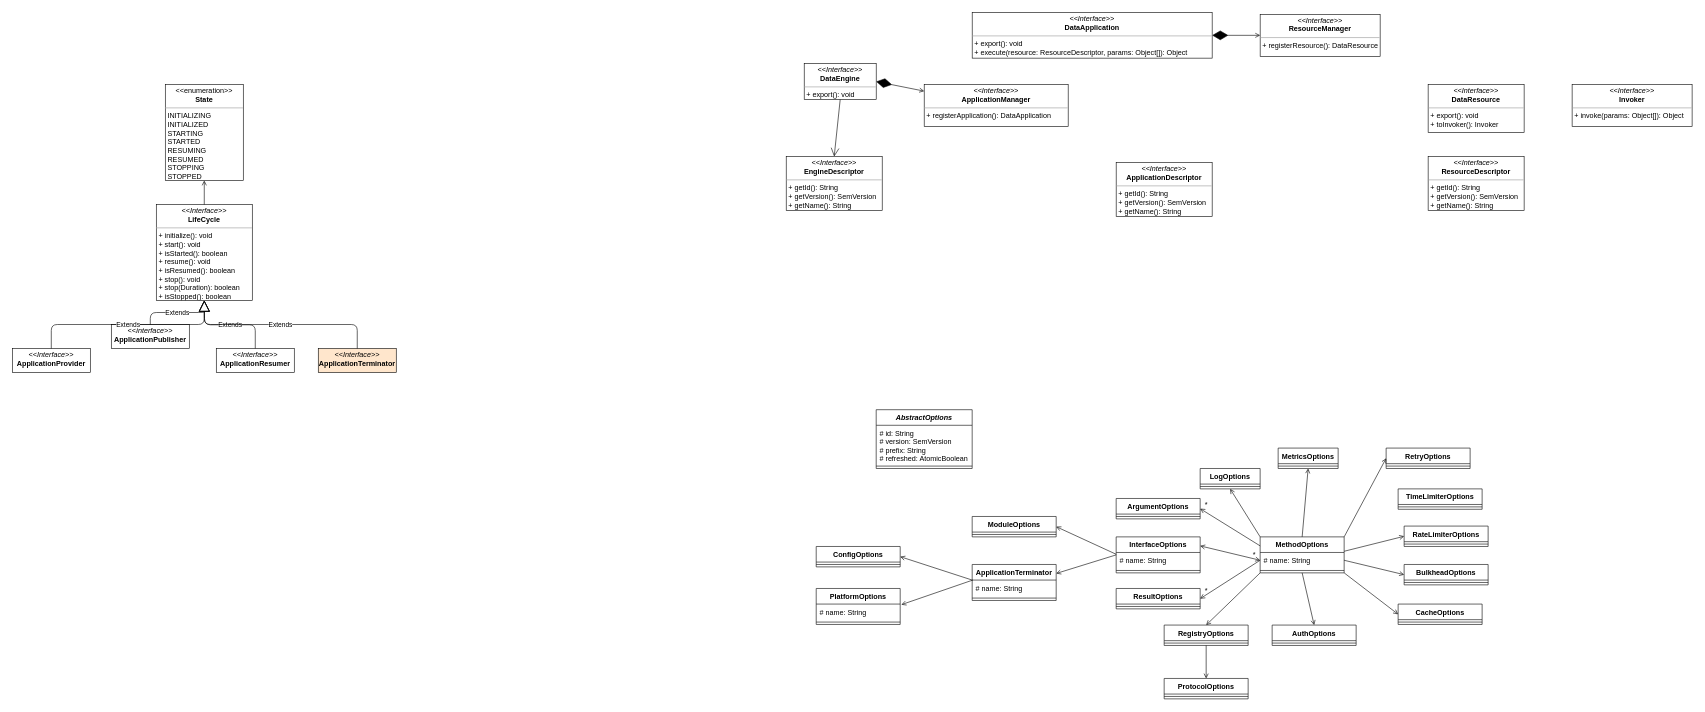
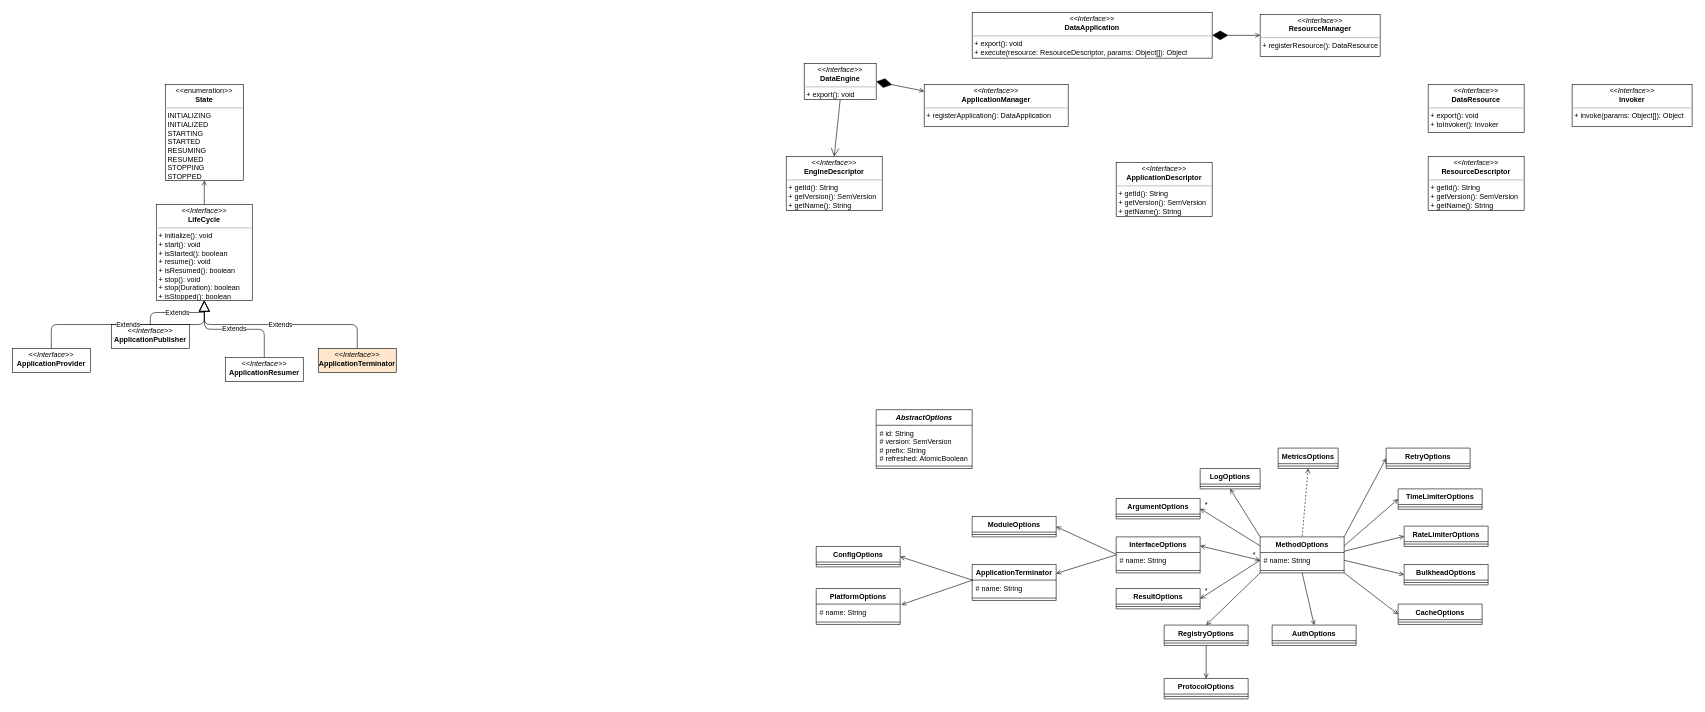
(255, 360) -> (264, 369)
(1305, 502) -> (1305, 502)
none -> (1371, 523)
